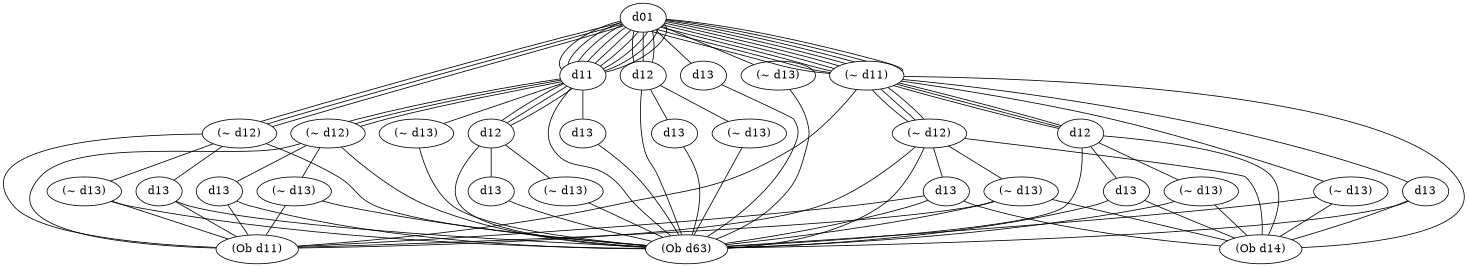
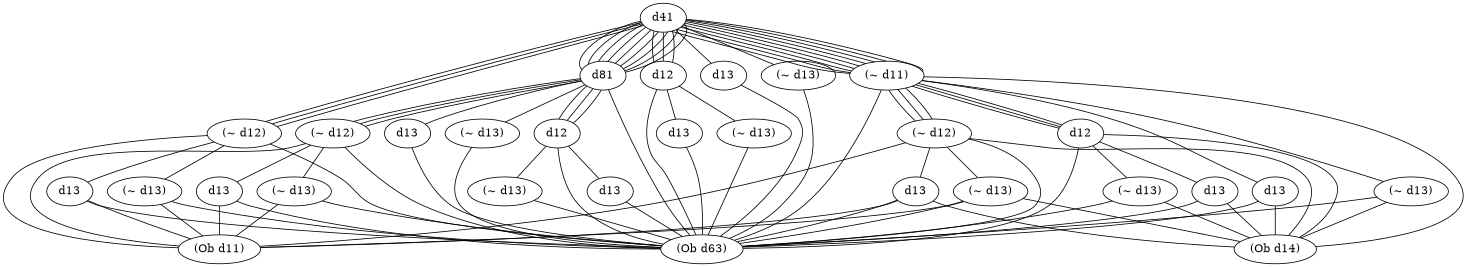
(643, 18) -> (663, 18)
(583, 76) -> (603, 76)
(578, 212) -> (825, 183)
